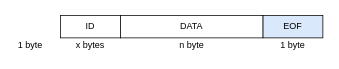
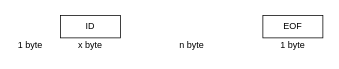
(192, 27) -> none
(293, 27) -> (293, 27)
(90, 45) -> (90, 45)
